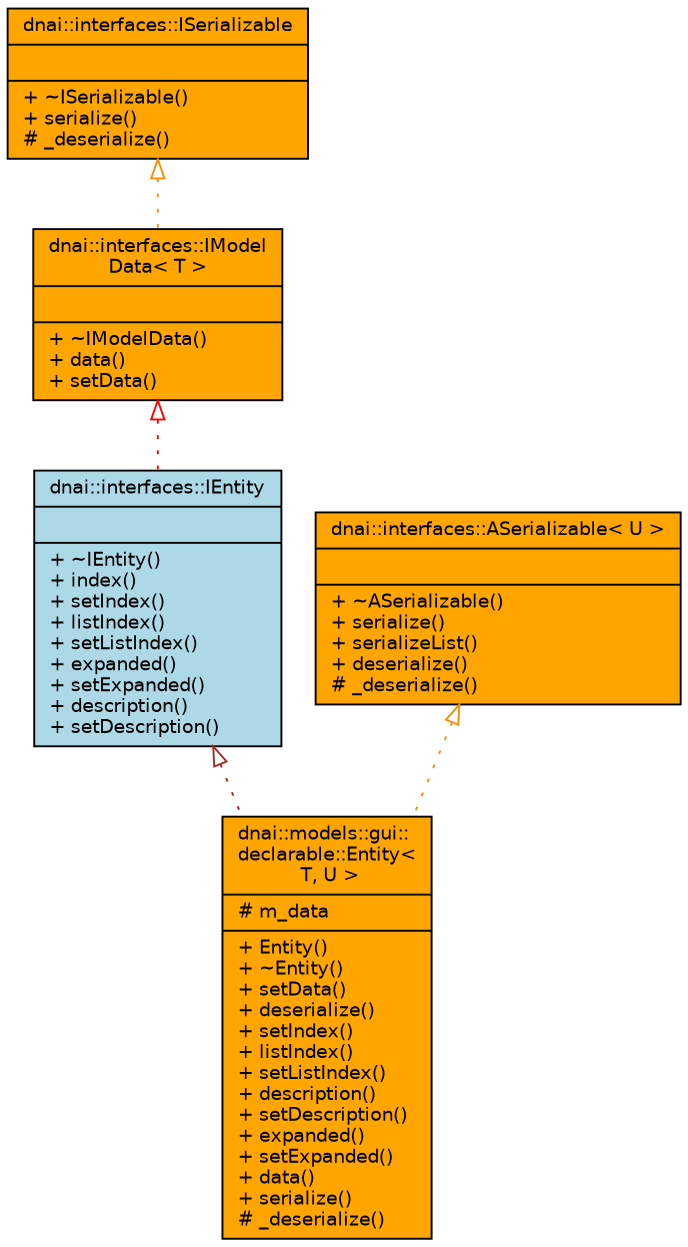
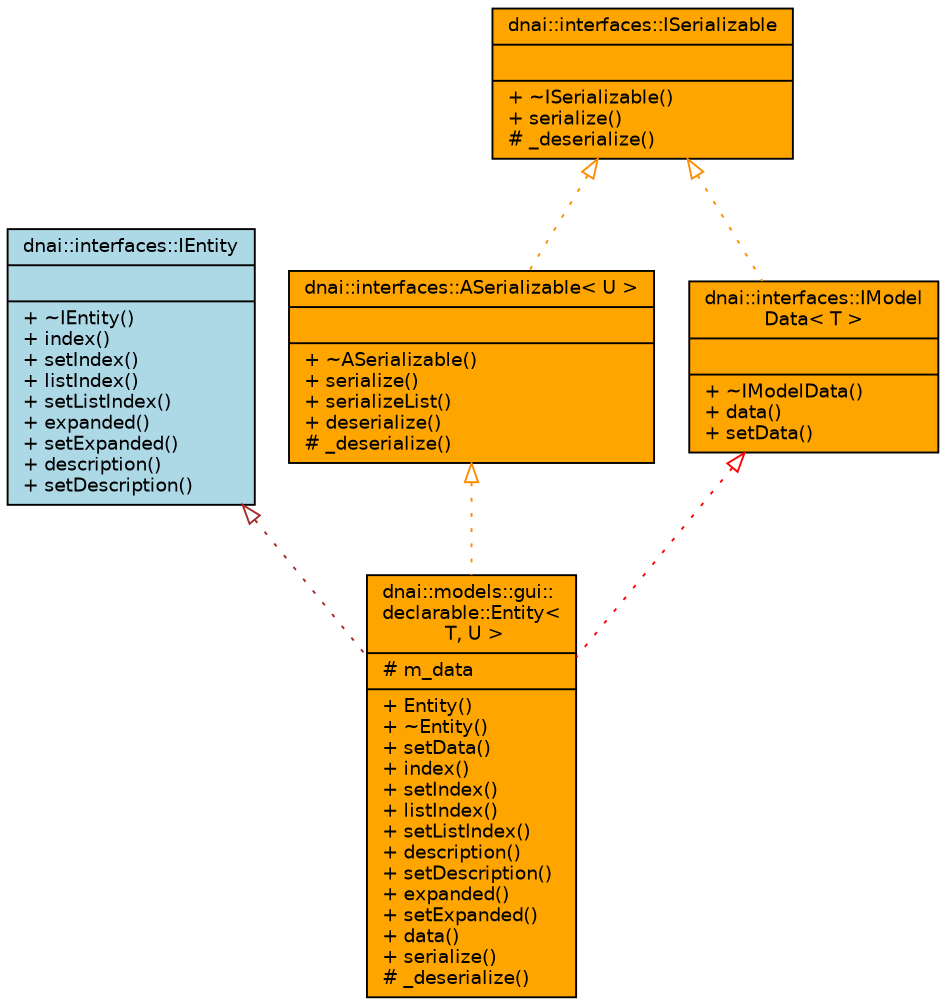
none -> (559, 223)
(158, 445) -> (654, 562)
(307, 1011) -> (426, 769)
